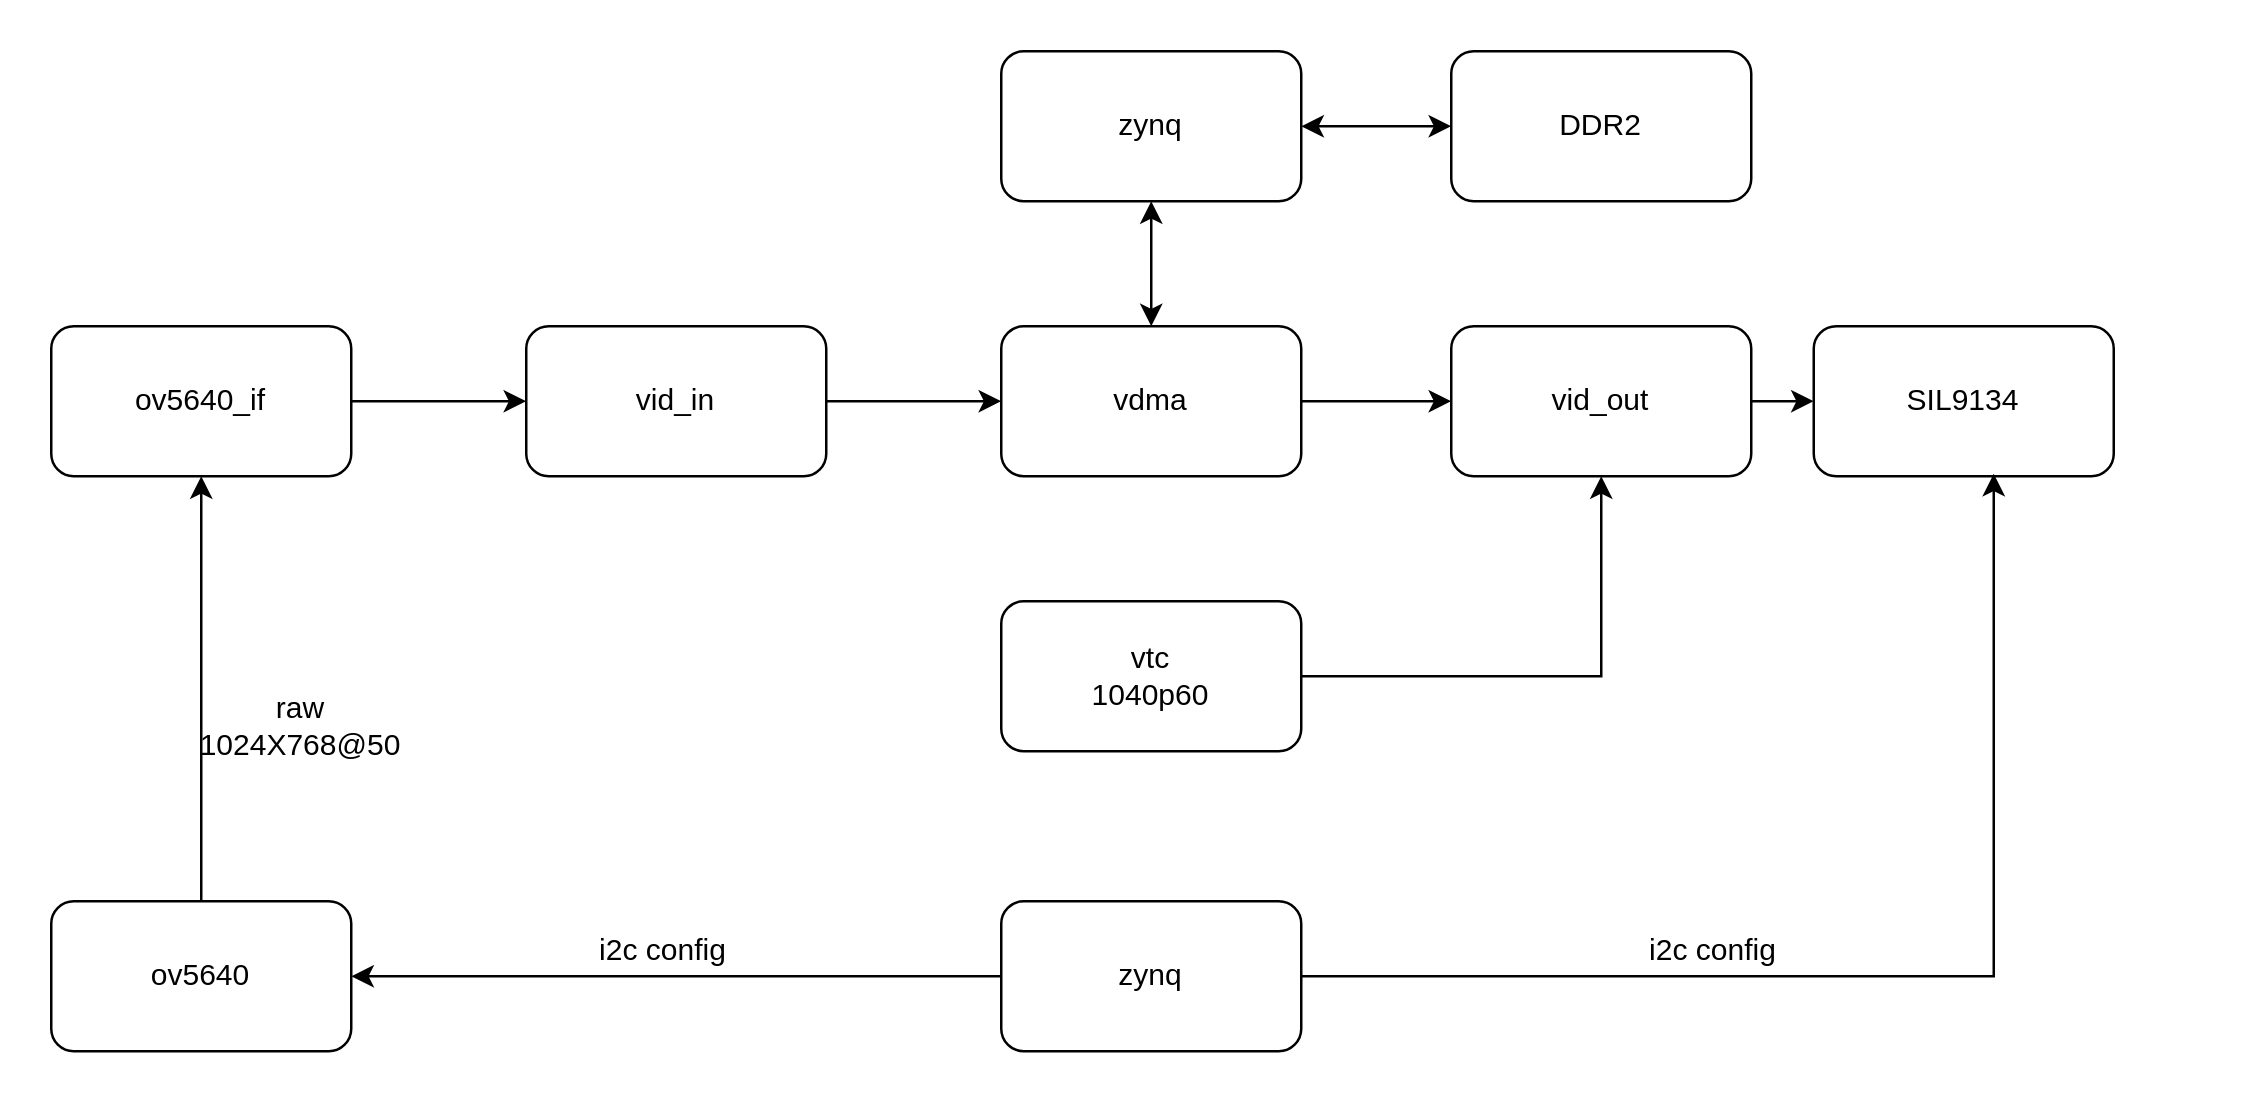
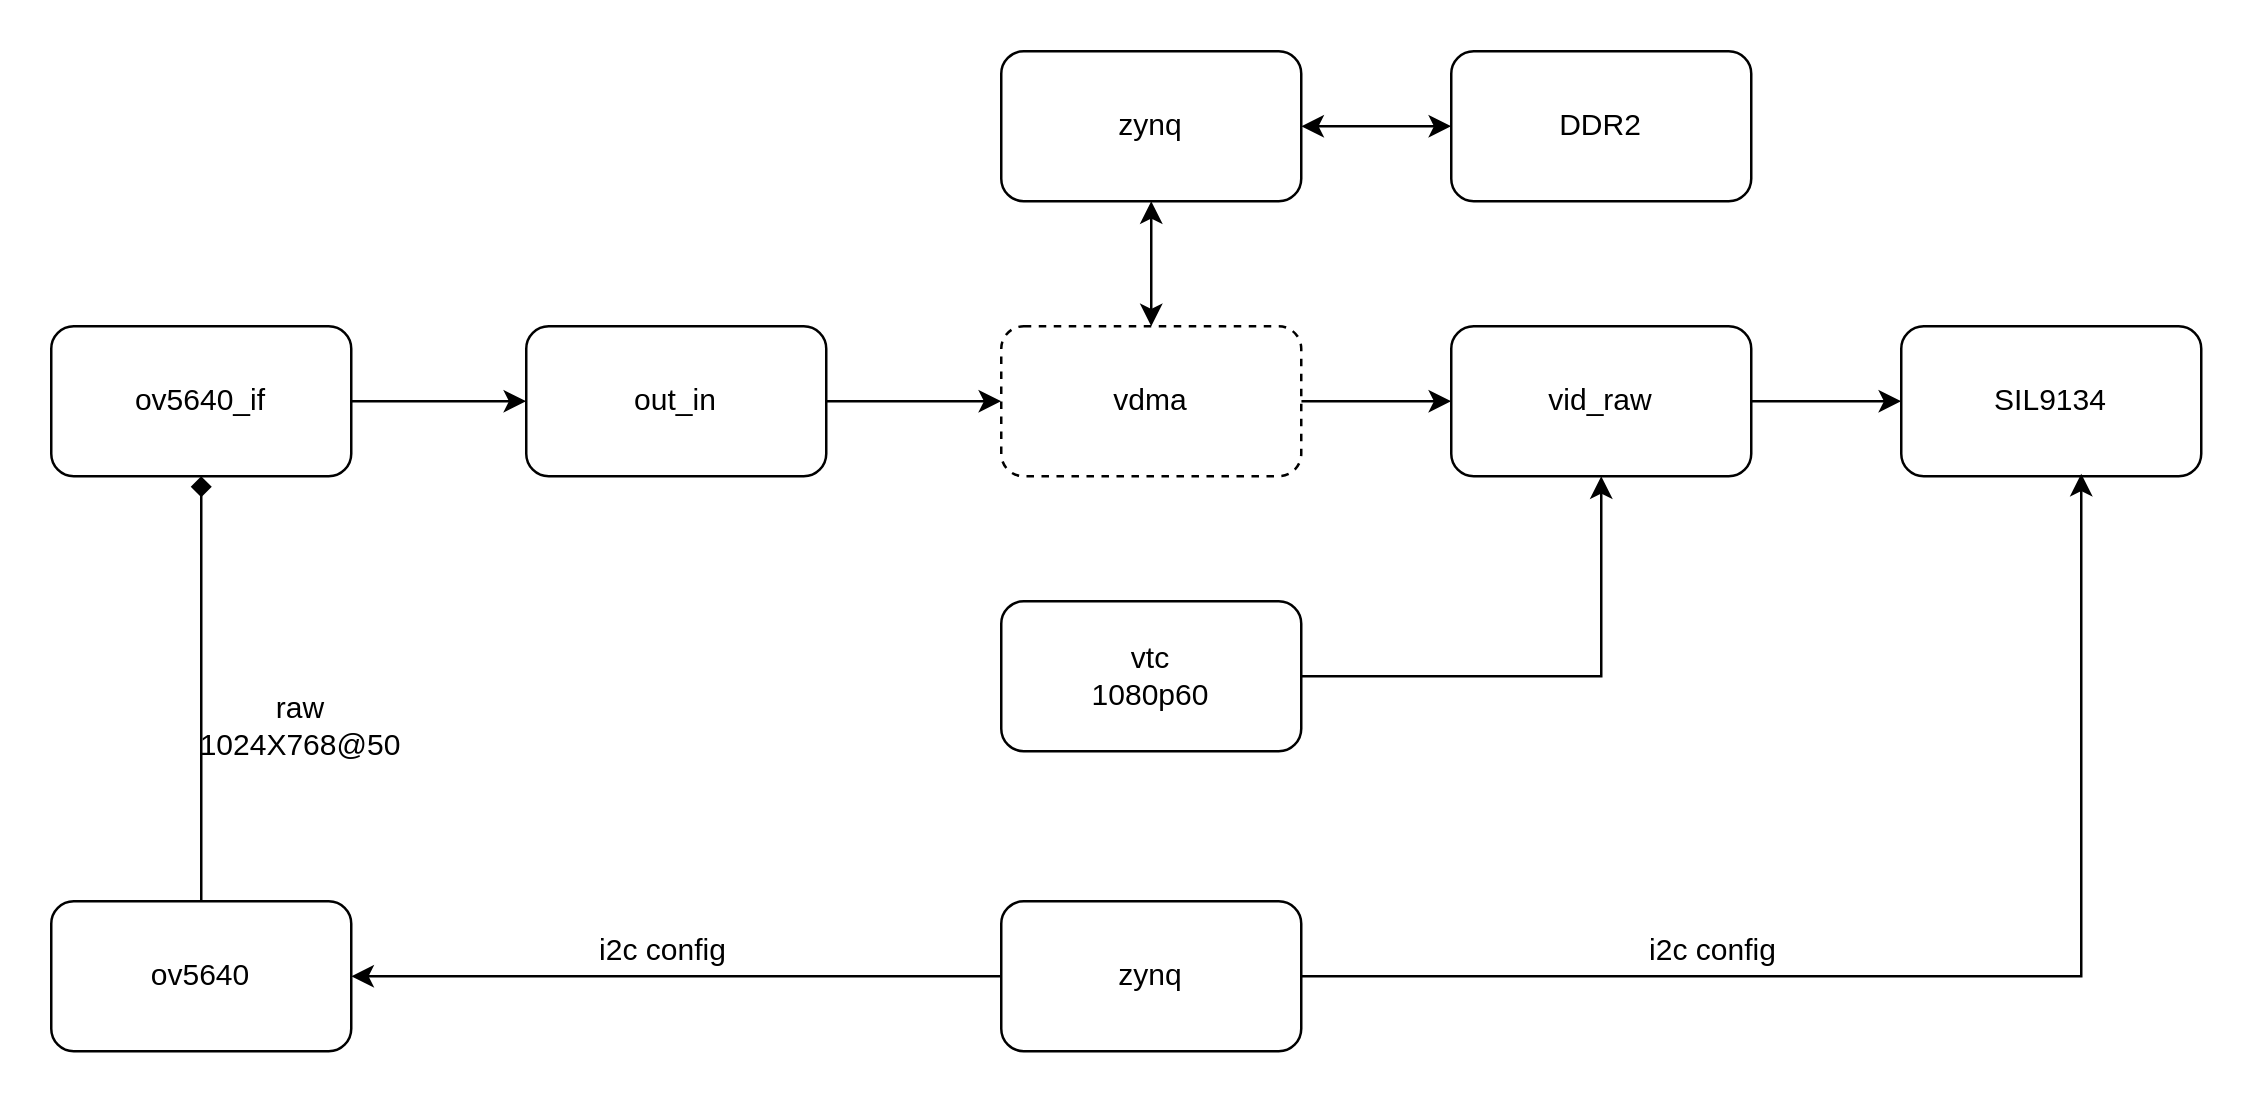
(676, 401) -> (676, 401)
(1151, 401) -> (1151, 401)
(1601, 401) -> (1601, 401)
(1964, 401) -> (2051, 401)
(201, 495) -> (201, 497)
(1151, 676) -> (1151, 676)
